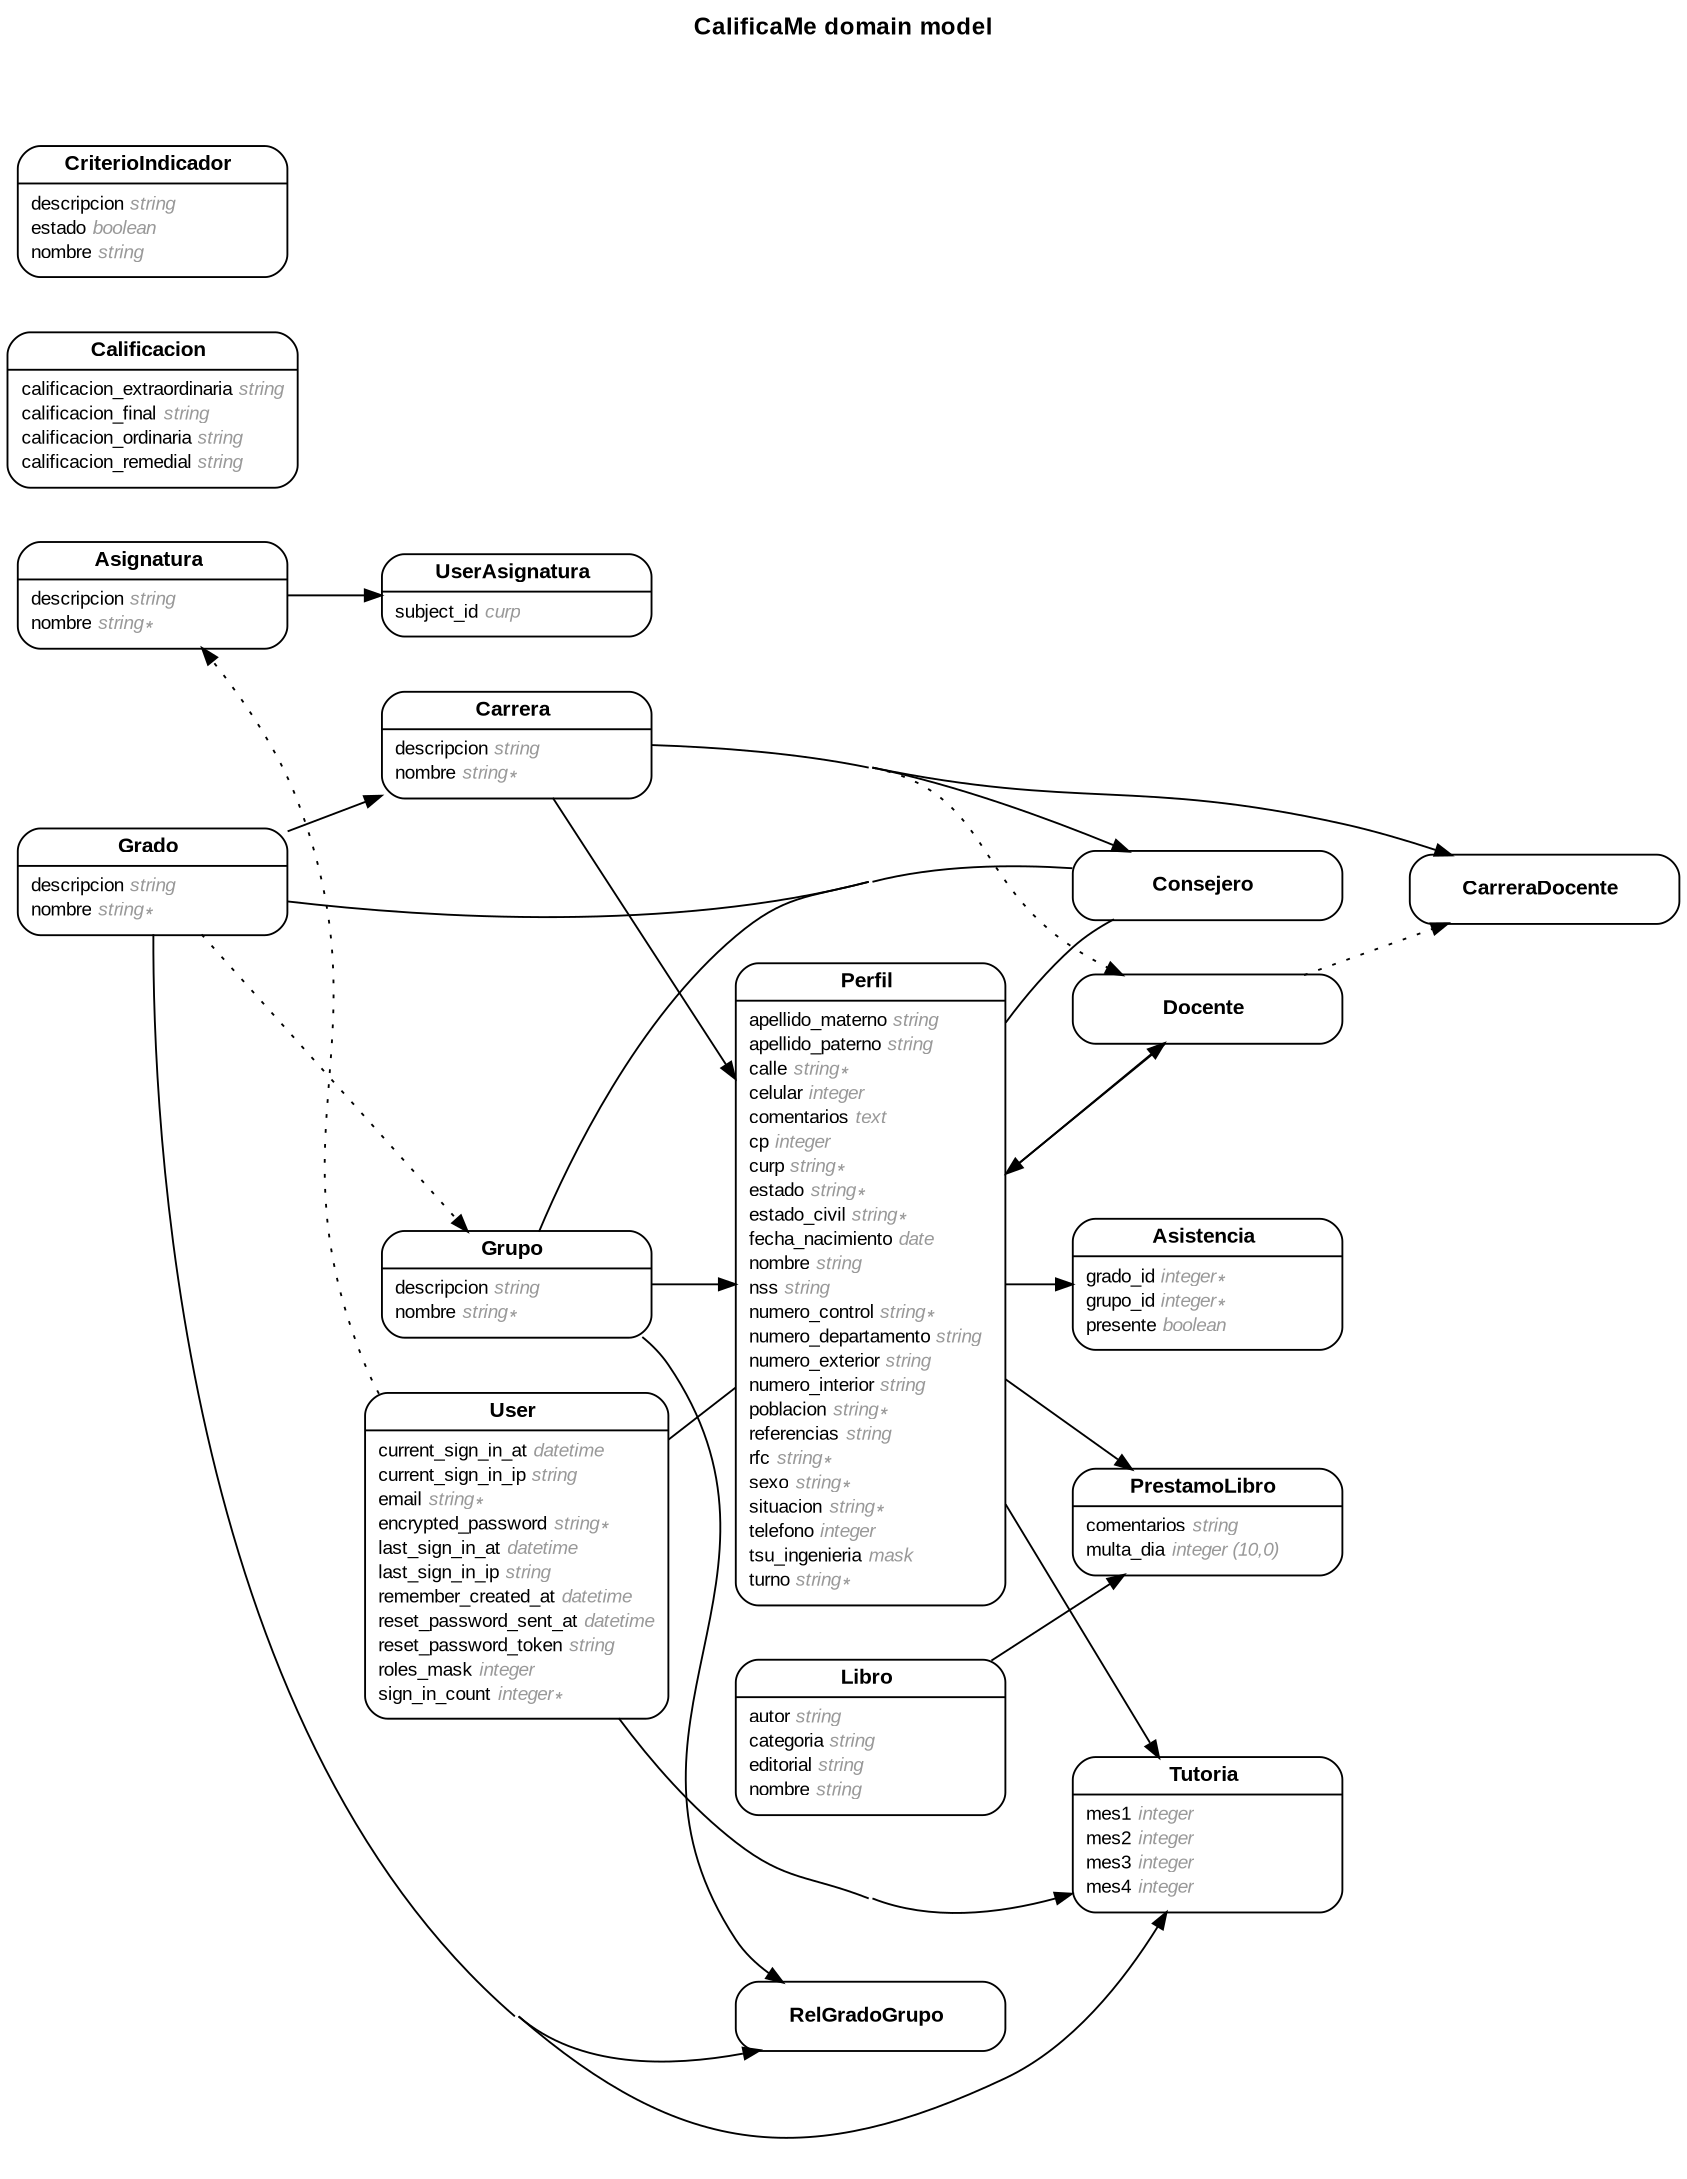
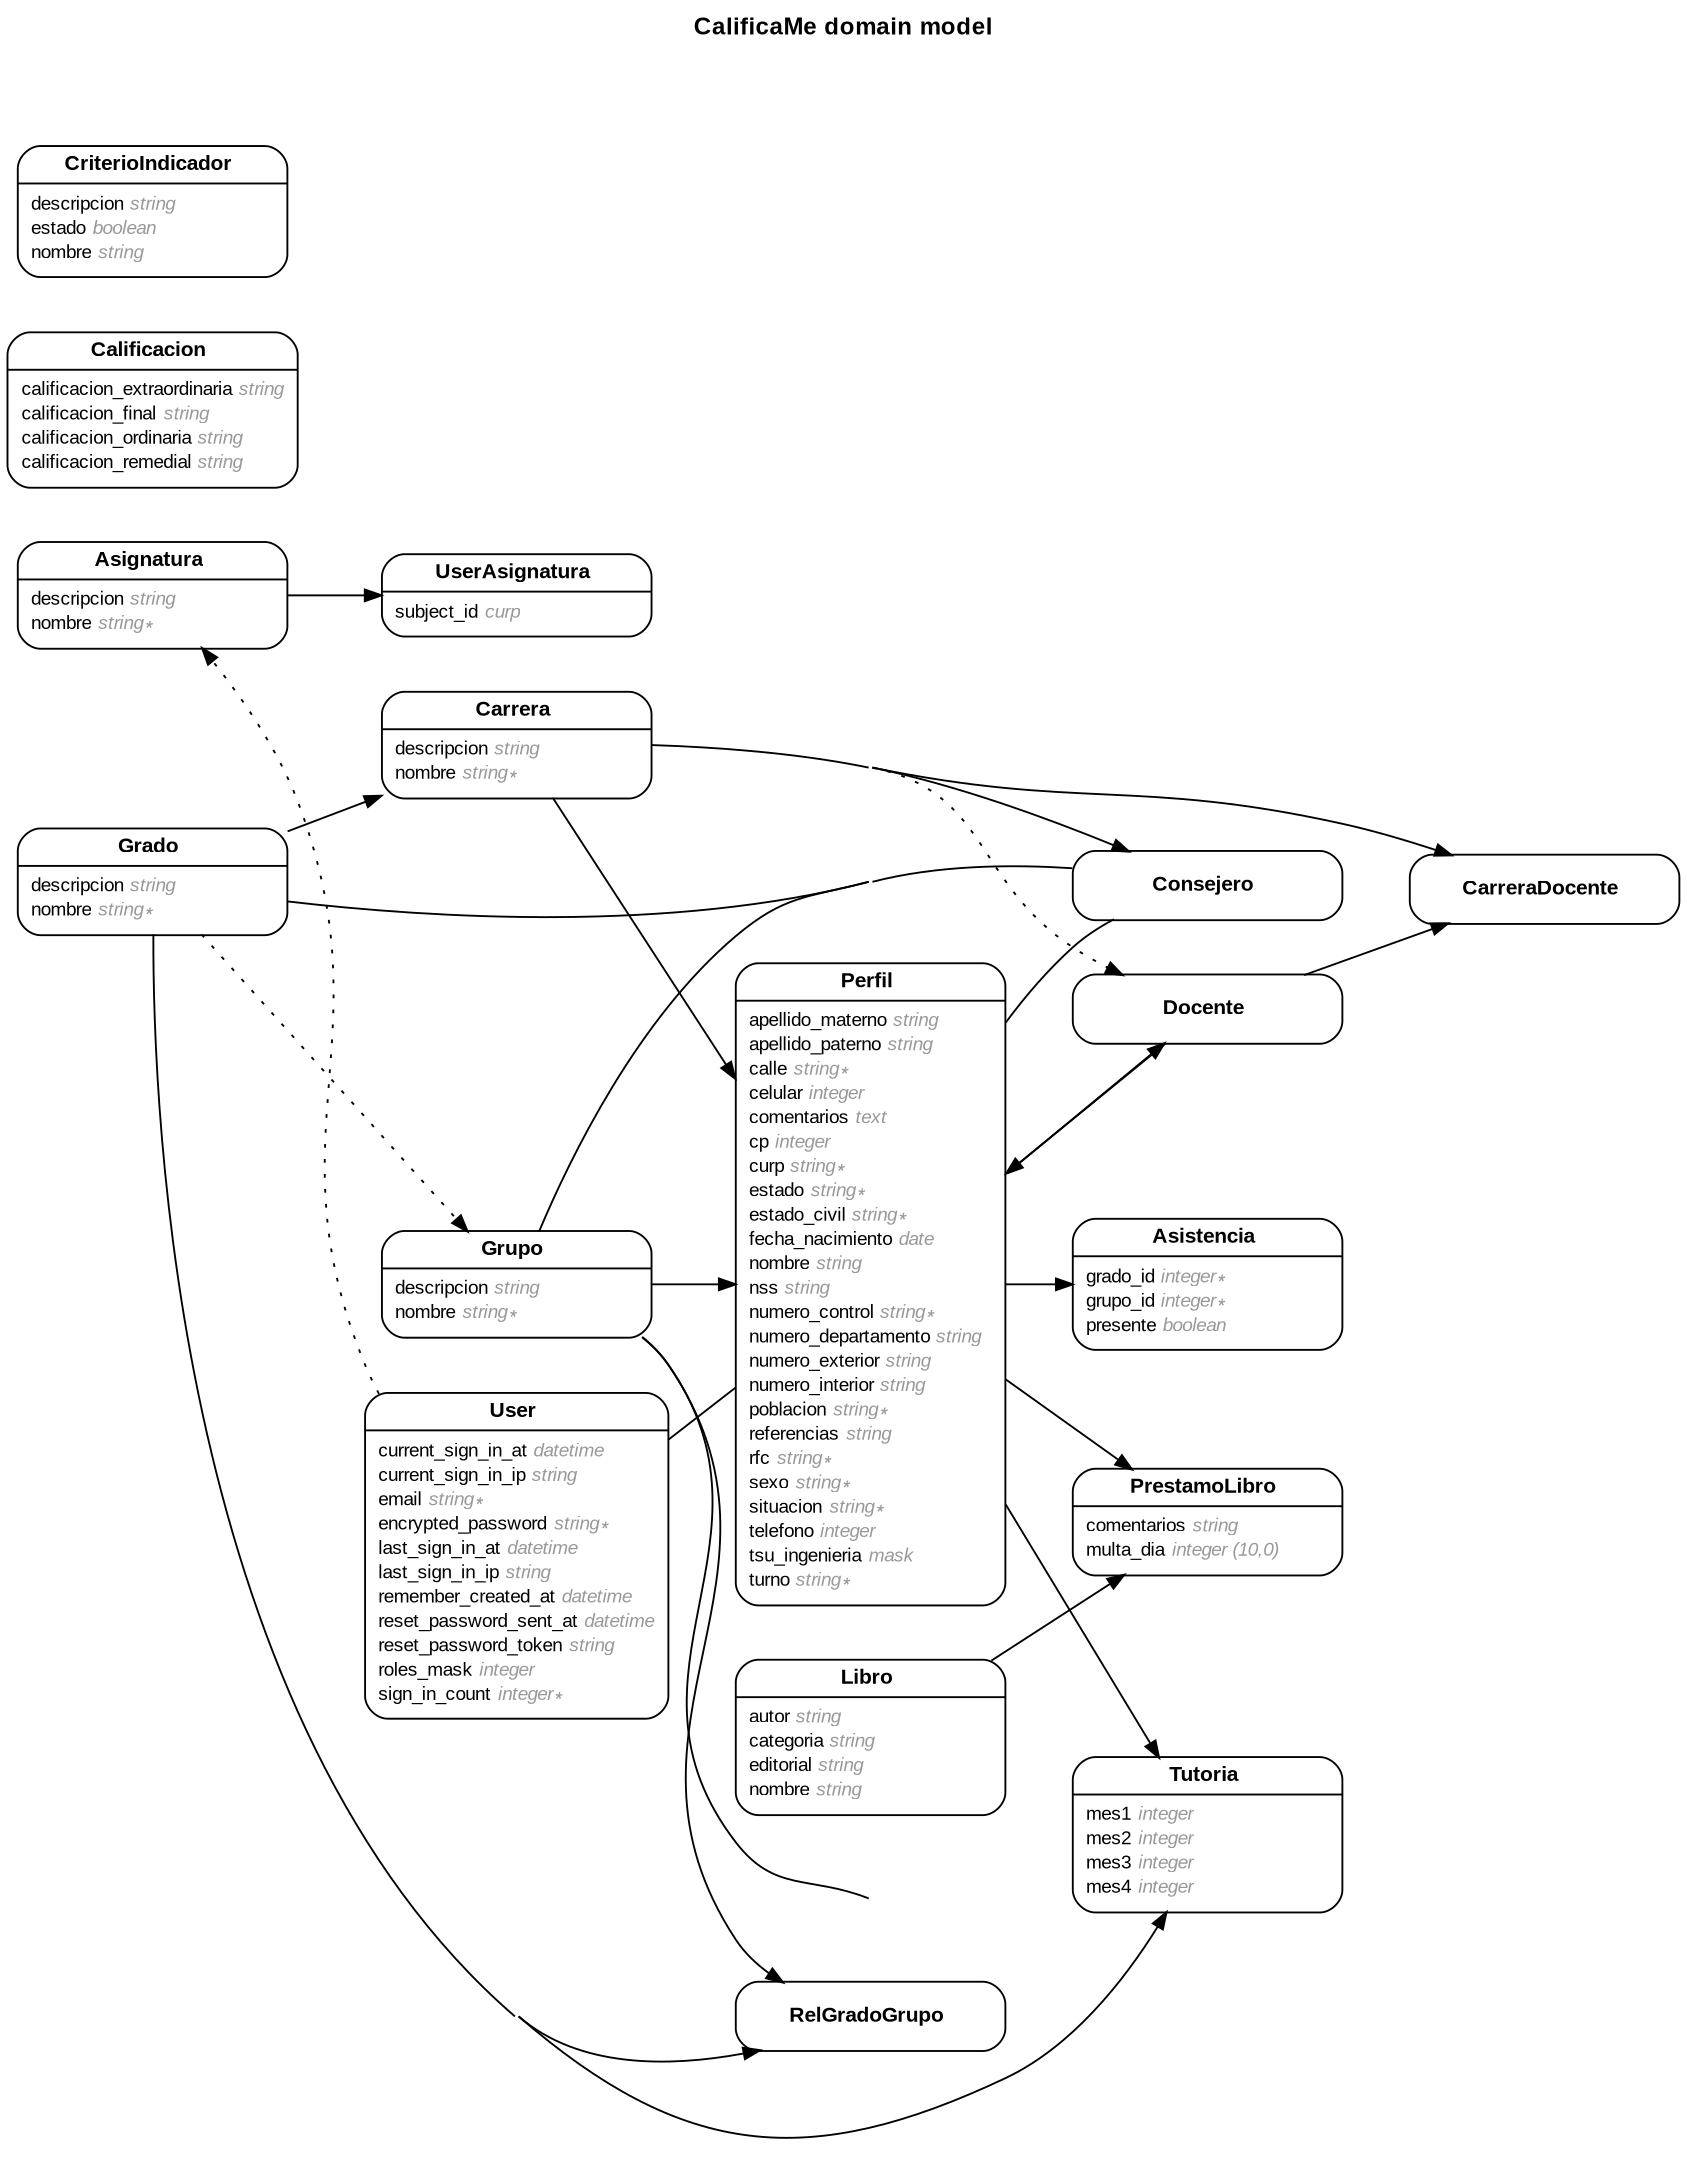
(1368, 952) -> (1368, 952)
(726, 1834) -> (690, 1659)
